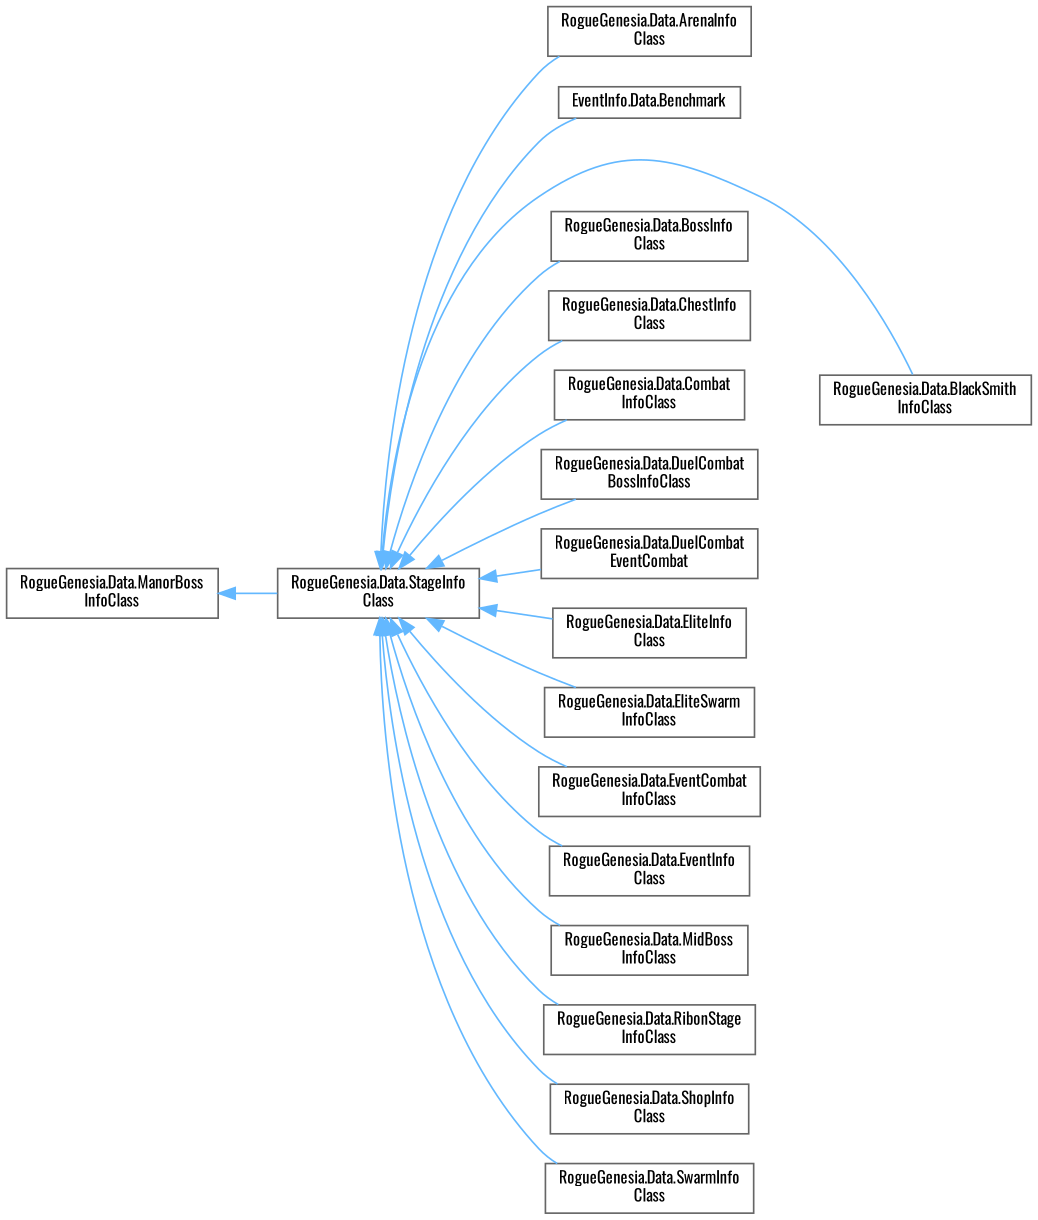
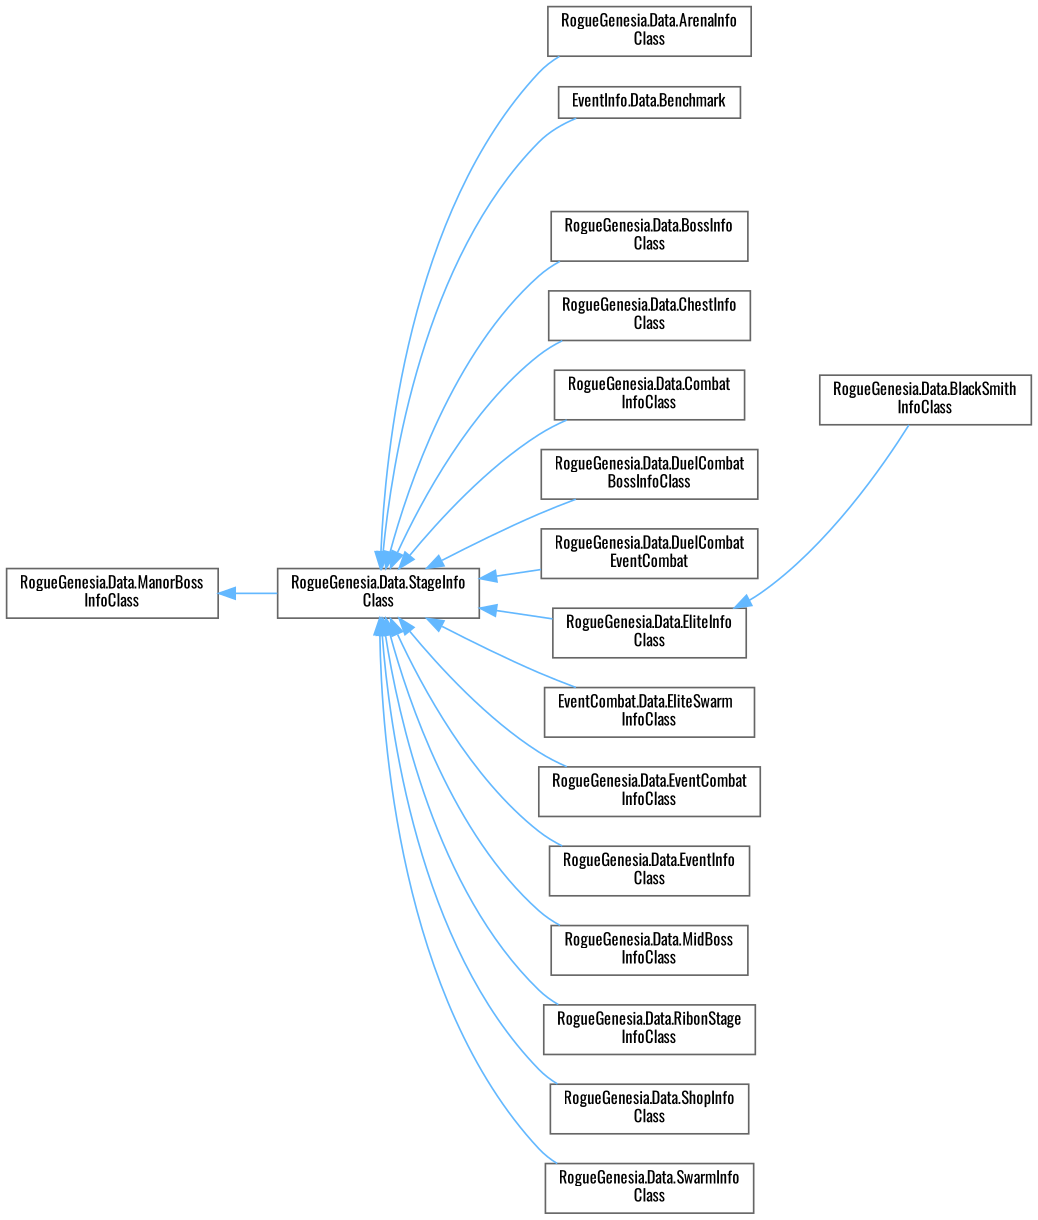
(571, 178) -> (838, 521)
(650, 712) -> (650, 712)
